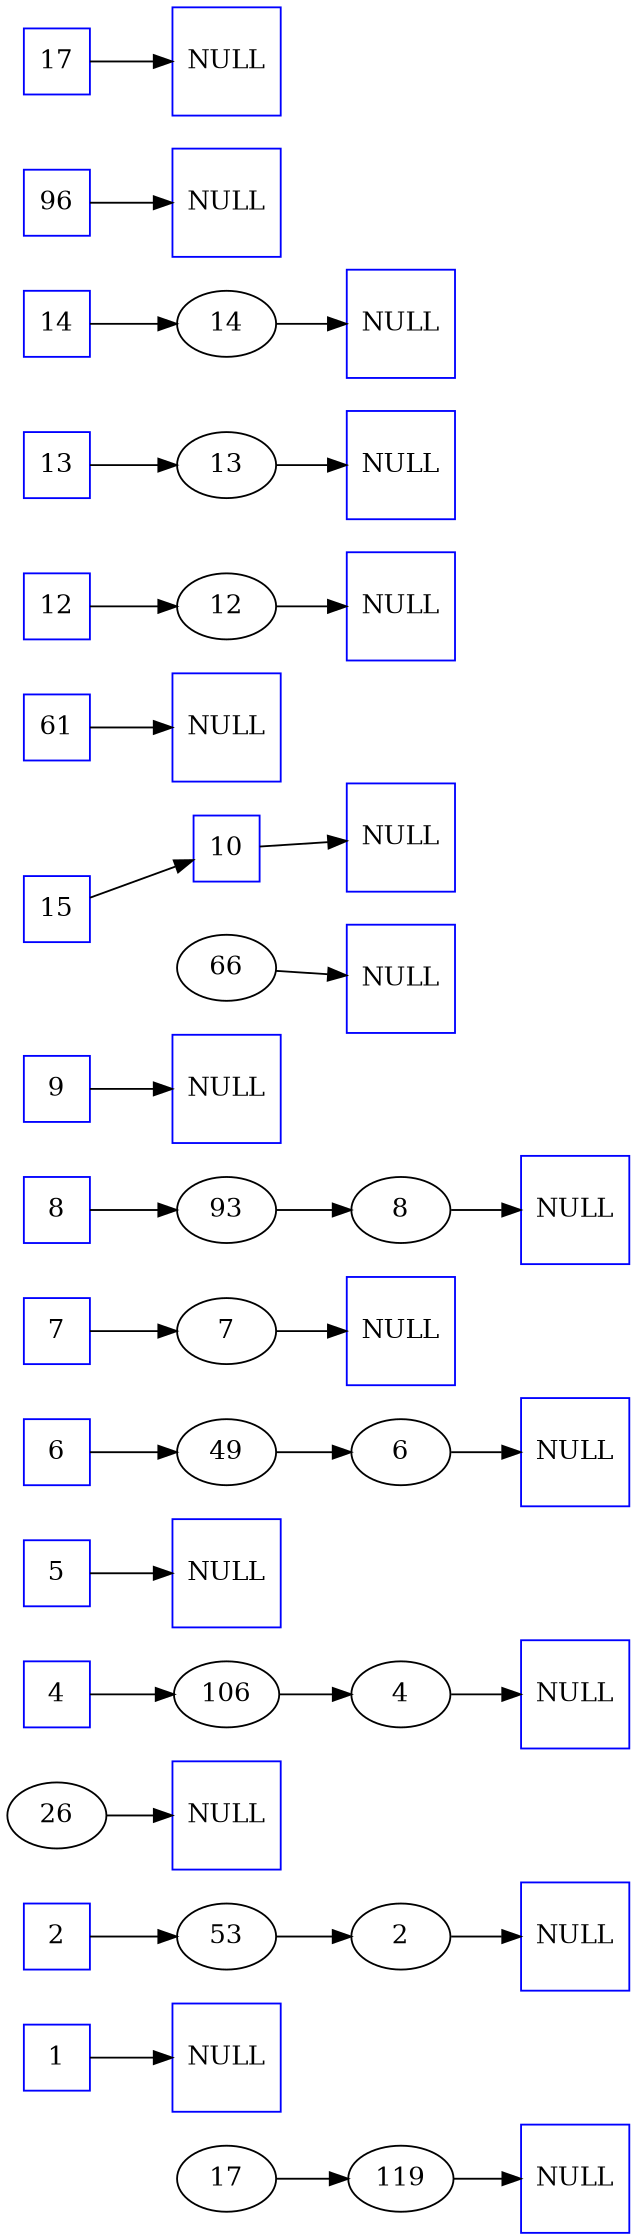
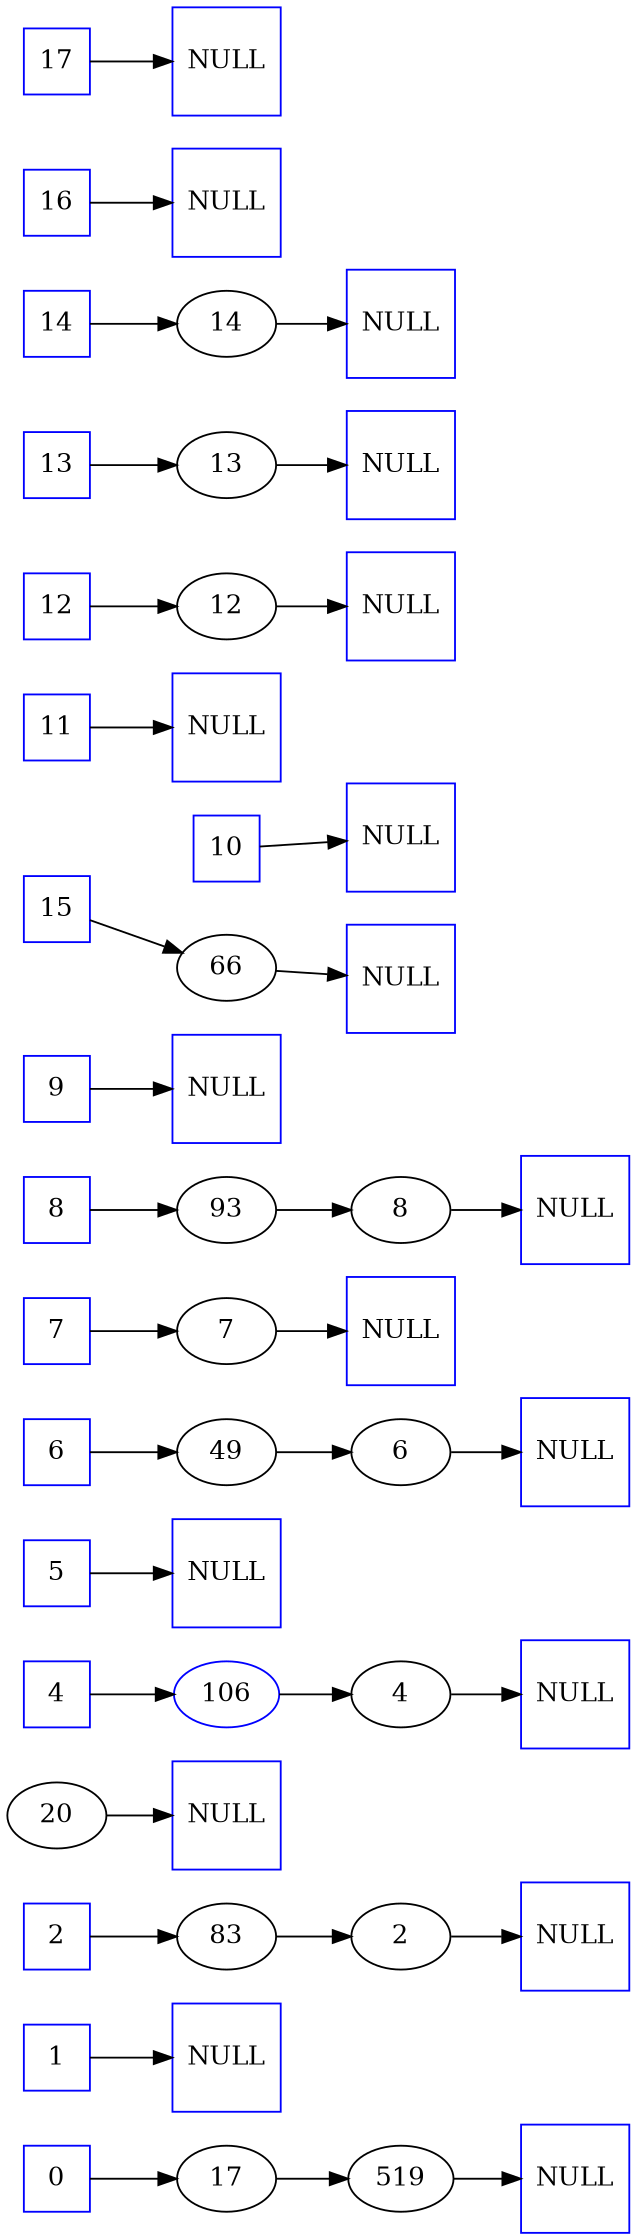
(57, 203) -> (57, 203)
(57, 727) -> (57, 727)
(133, 882) -> (127, 933)
(227, 1694) -> (227, 1694)
(57, 1815) -> (57, 1815)
(227, 1937) -> (227, 1937)
none -> (57, 2179)
(401, 2179) -> (401, 2179)
